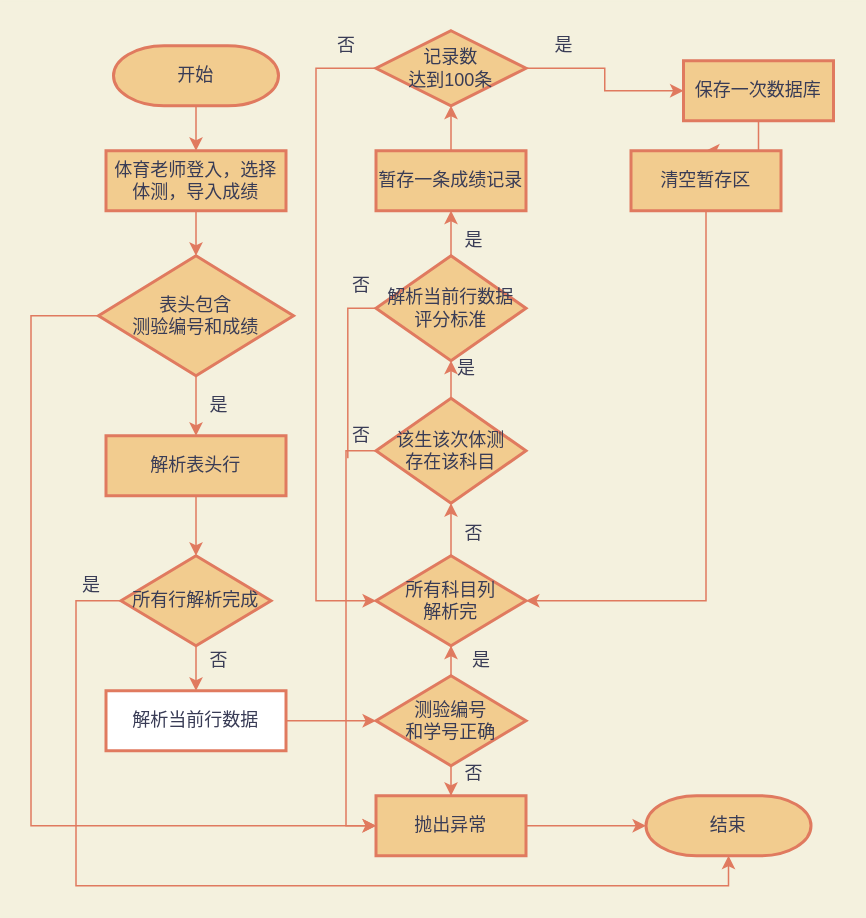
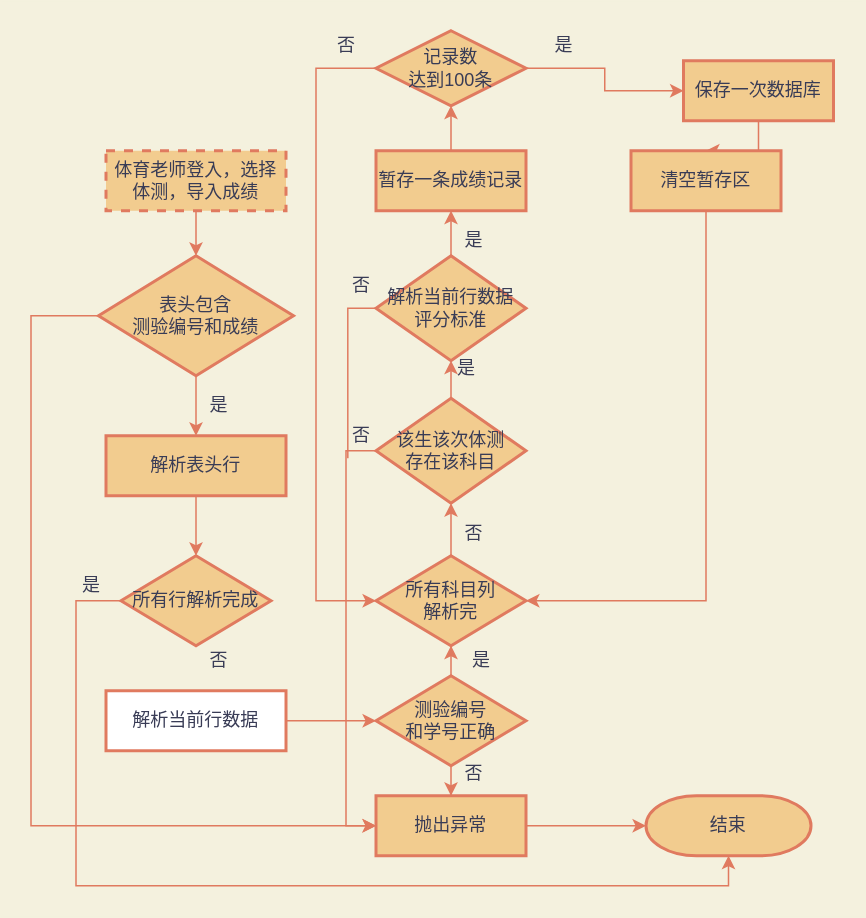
(196, 76) -> none
(196, 134) -> none
(196, 181) -> (196, 181)
(196, 674) -> none
